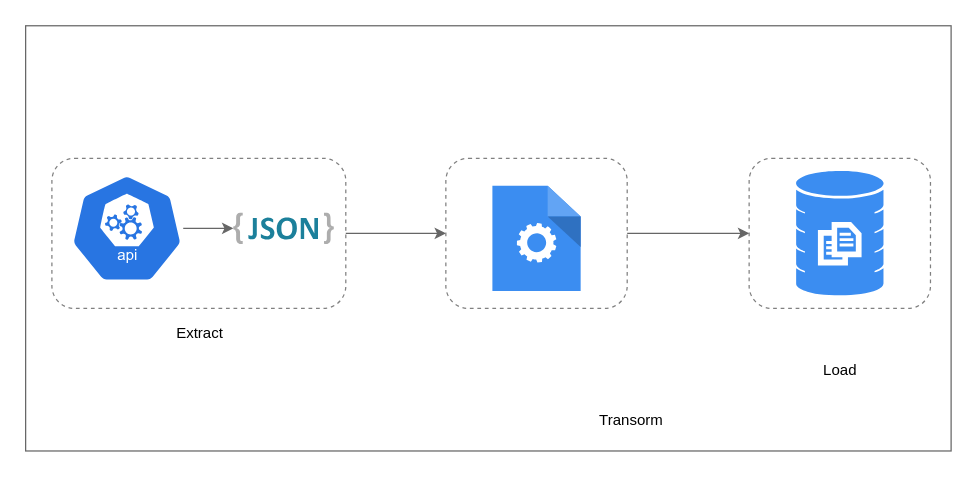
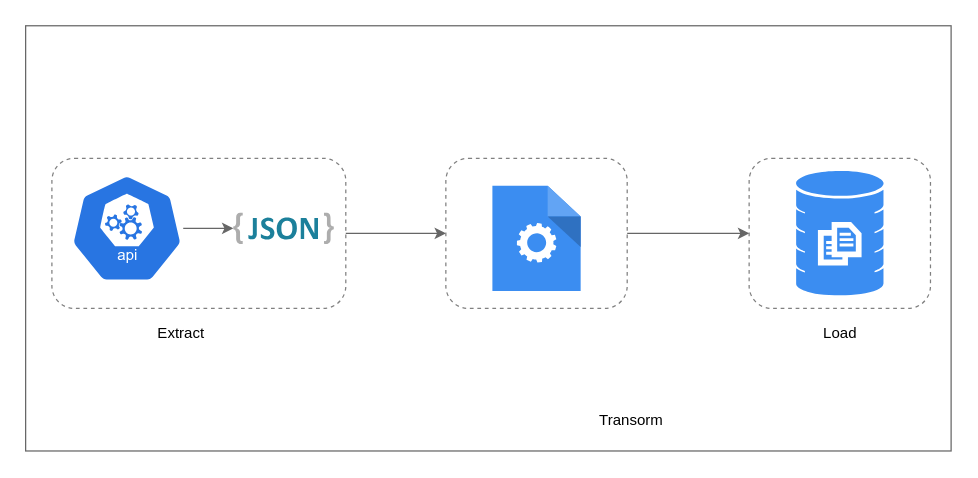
(199, 333) -> (180, 333)
(839, 371) -> (839, 333)
